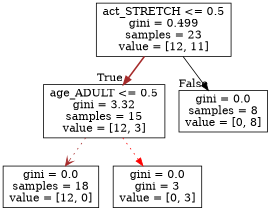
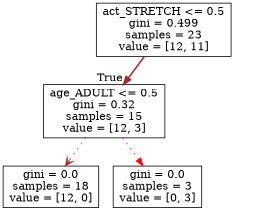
(104, 111) -> (104, 111)
(223, 111) -> none
(157, 187) -> (157, 187)
